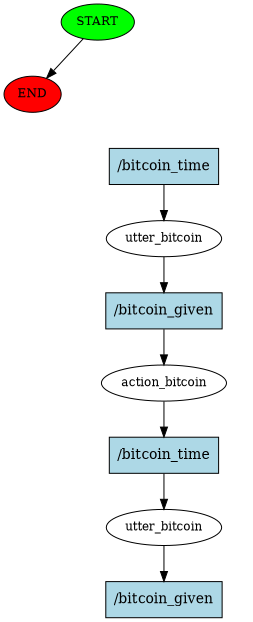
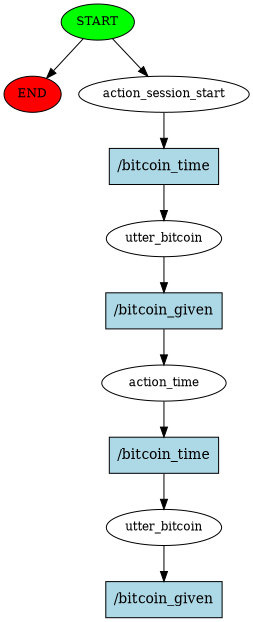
none -> (164, 94)
(164, 383) -> (164, 383)
